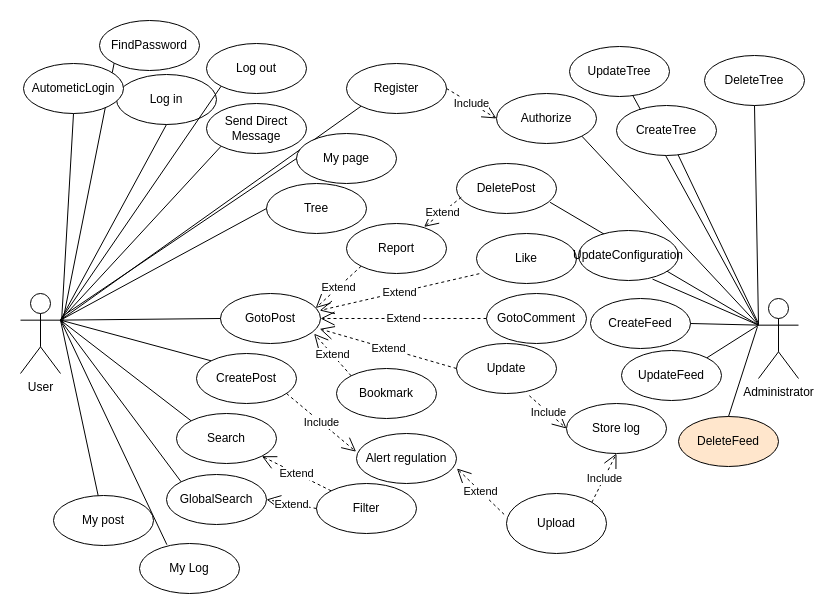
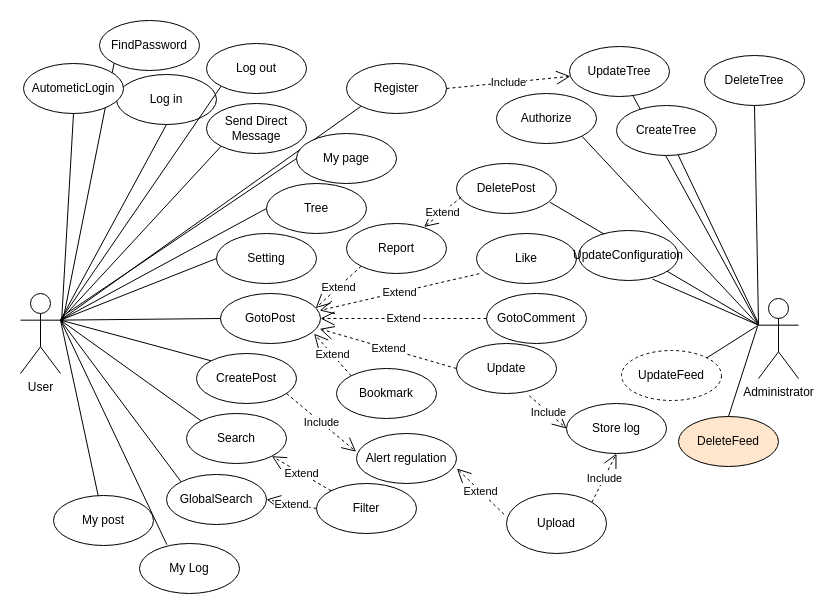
(471, 103) -> (507, 83)
none -> (267, 259)
none -> (142, 288)
(641, 324) -> none
(723, 324) -> none
(672, 376) -> (672, 376)
(227, 439) -> (237, 439)
